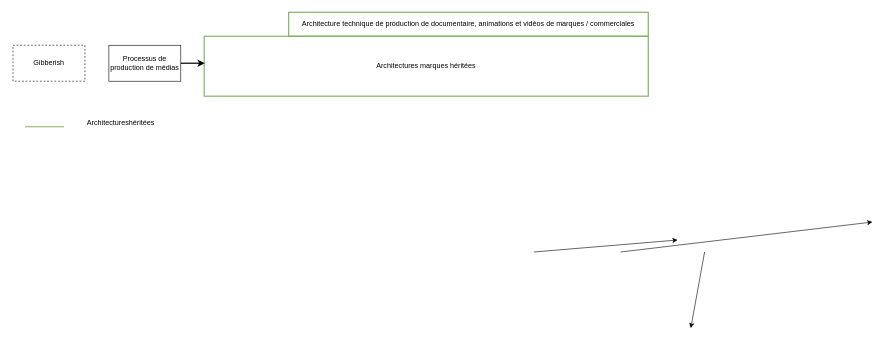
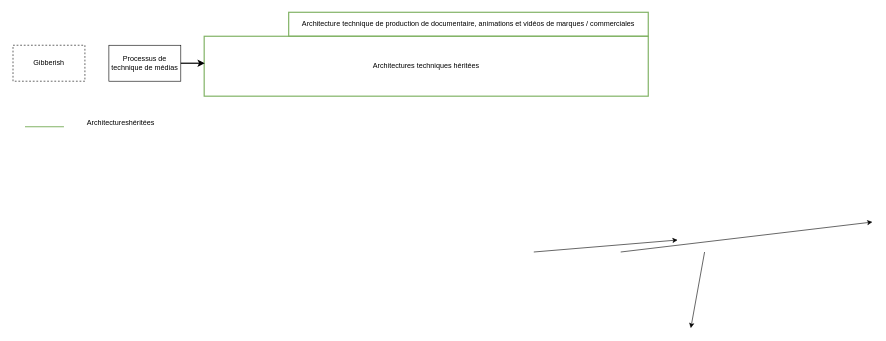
(144, 63) -> (144, 63)
(426, 66) -> (426, 66)
